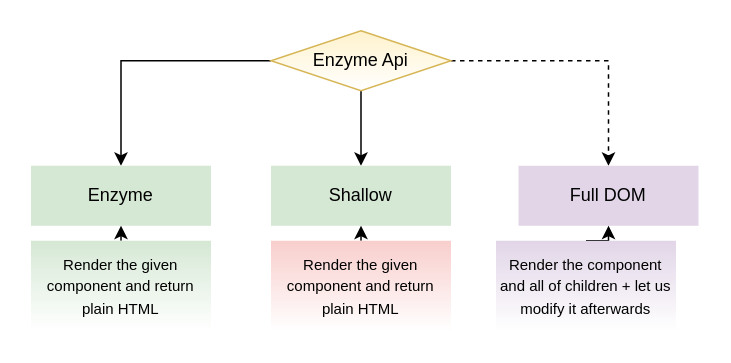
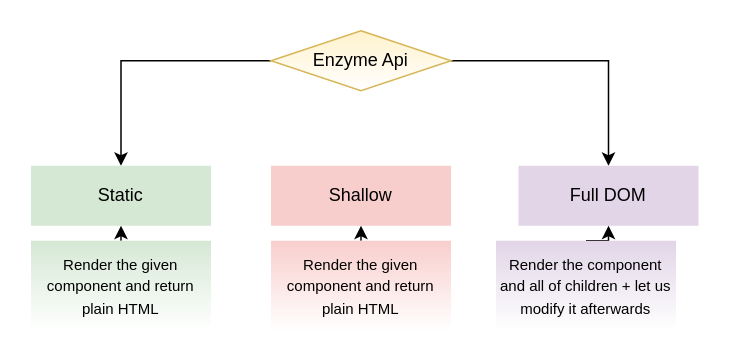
(578, 61) -> (578, 61)
(361, 123) -> none
(121, 196) -> (121, 196)
(361, 196) -> (361, 196)
